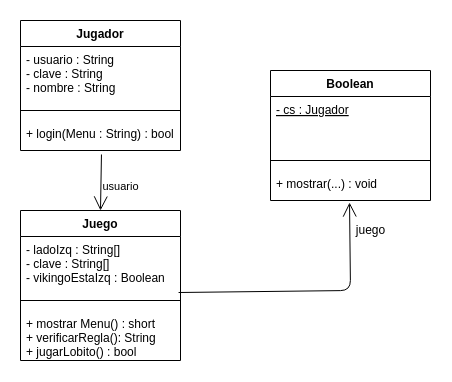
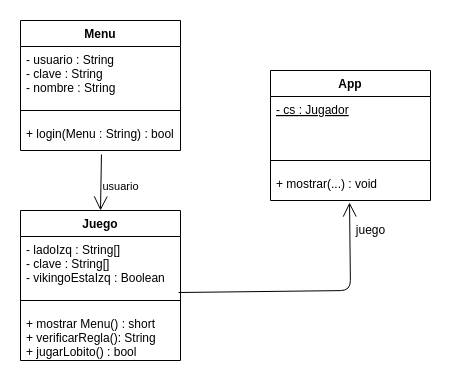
(100, 34) -> (100, 34)
(350, 84) -> (350, 84)
